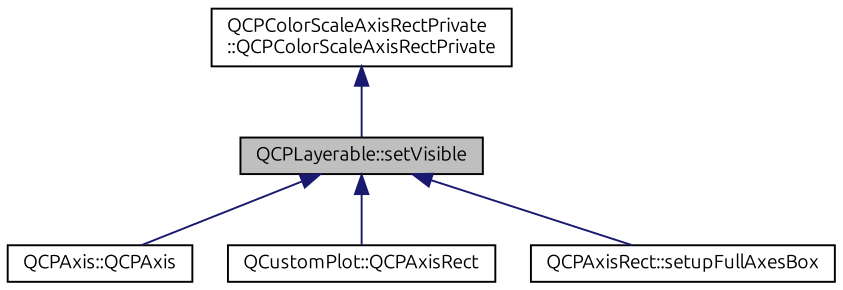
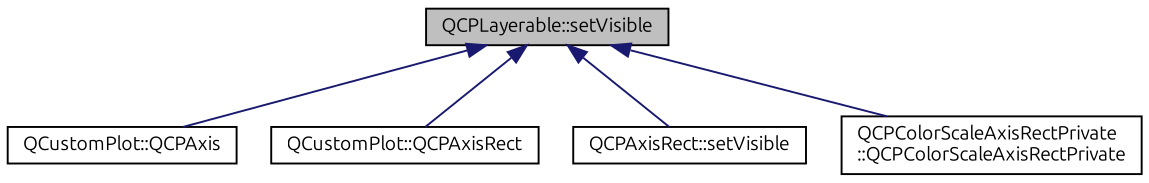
(362, 112) -> (759, 83)
(100, 264) -> (122, 145)
(683, 264) -> (690, 145)
